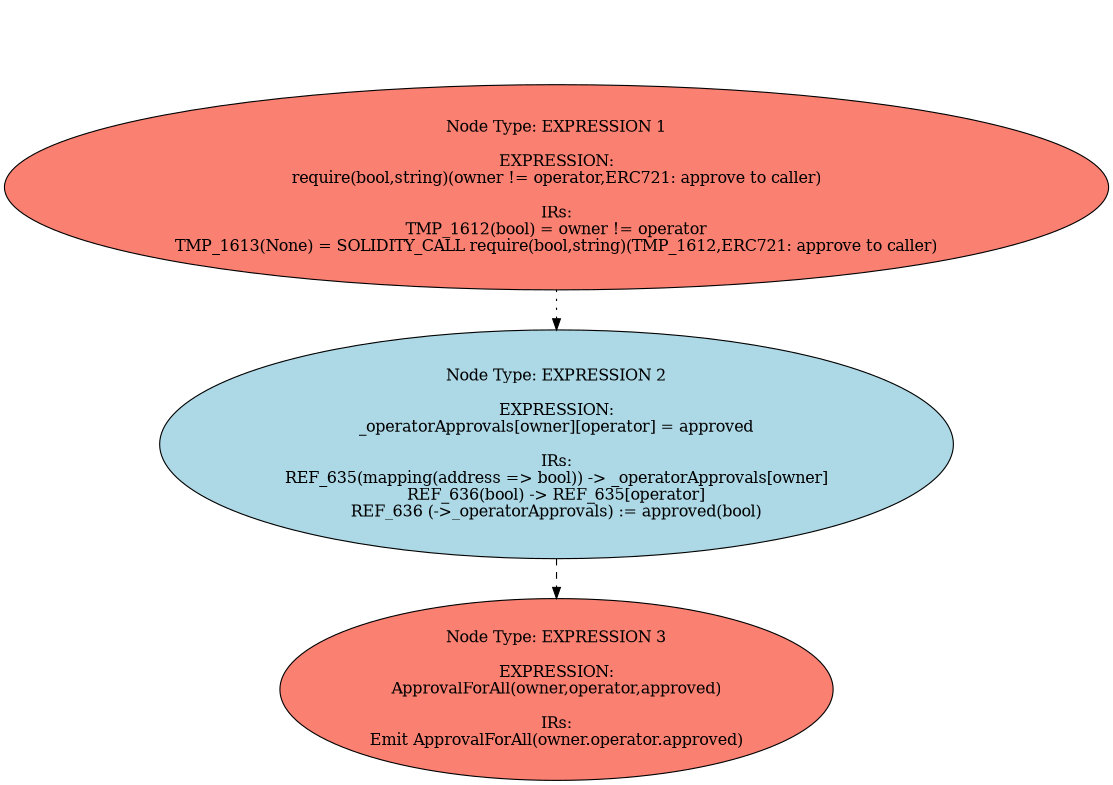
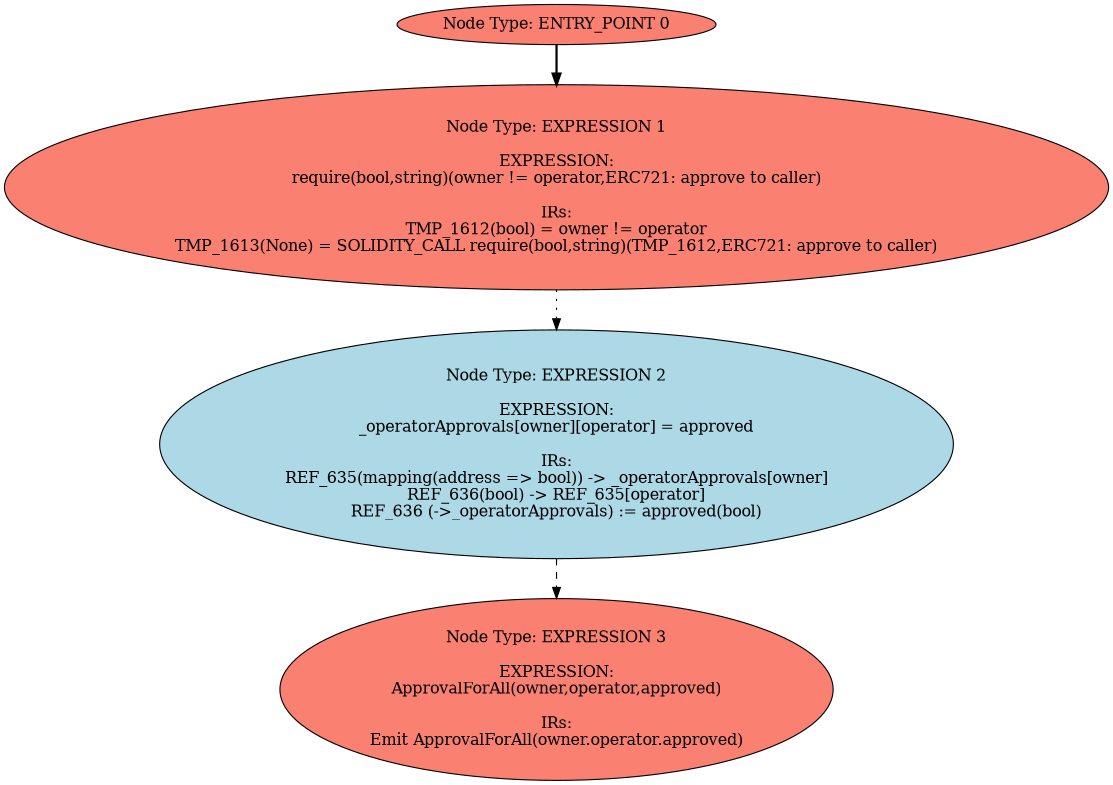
none -> (557, 25)
